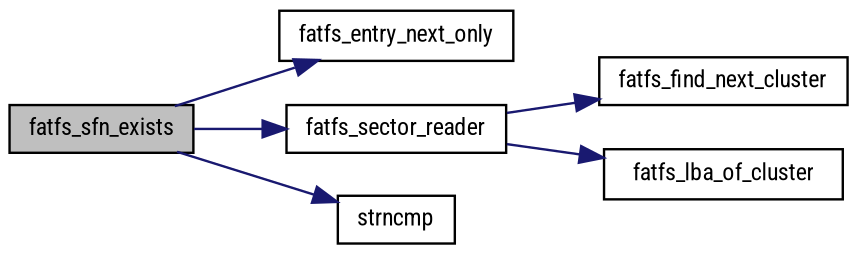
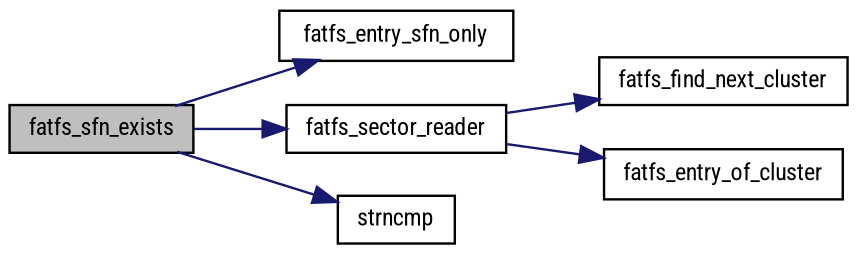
(396, 36) -> (396, 36)
(723, 174) -> (723, 174)
